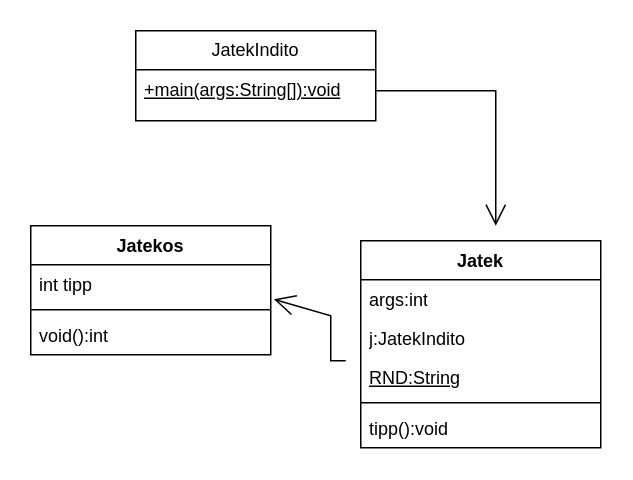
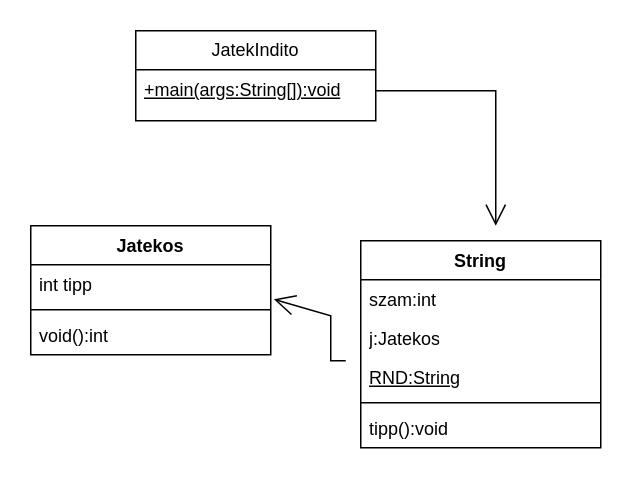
(481, 262) -> (481, 262)
(405, 301) -> (405, 301)
(431, 340) -> (413, 340)
